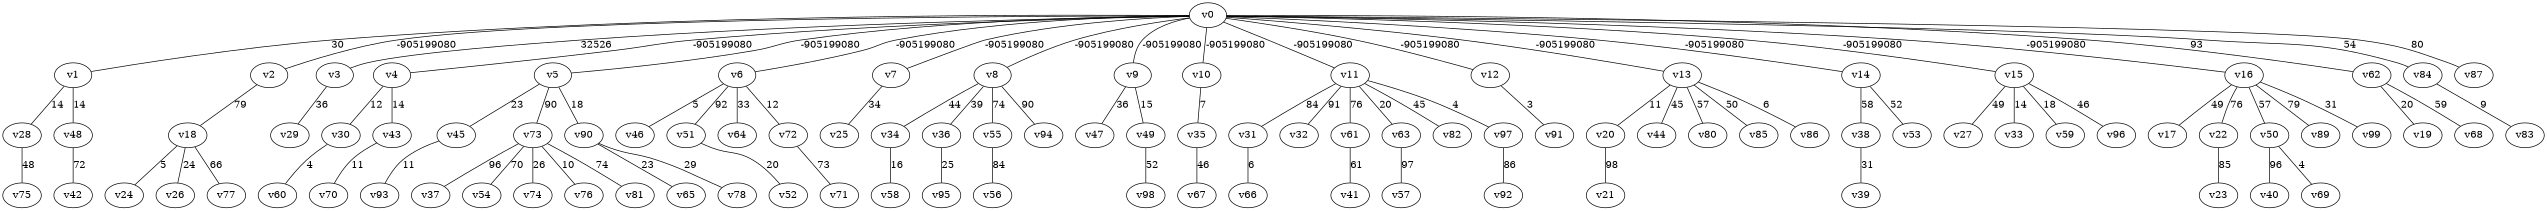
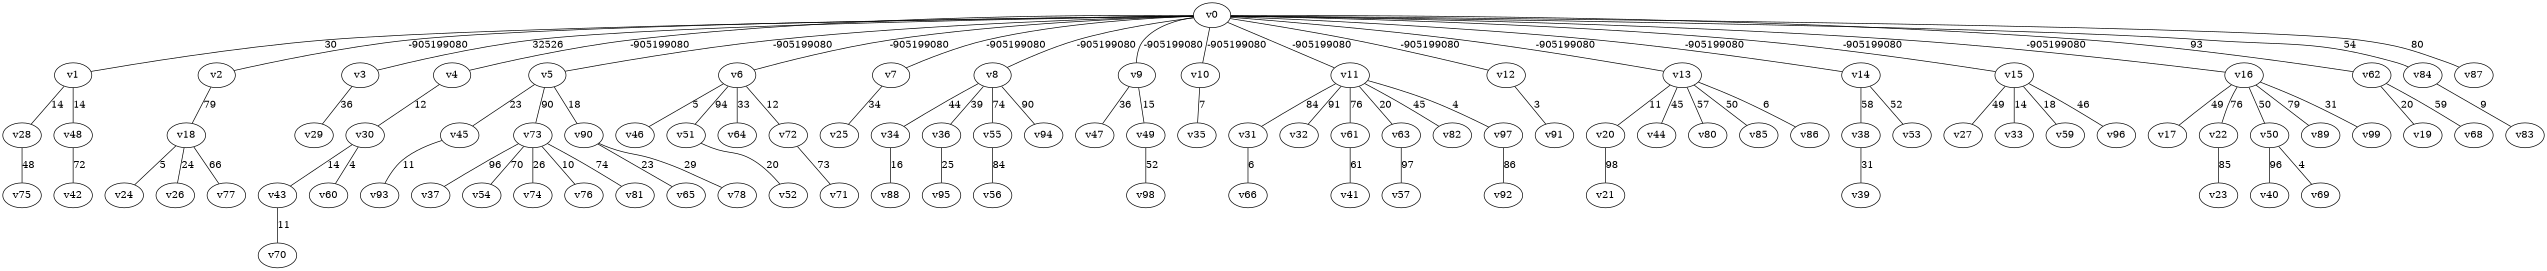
(392, 105) -> (321, 165)
(722, 105) -> (722, 105)
(2265, 105) -> (2265, 105)
(890, 195) -> (890, 195)
(1197, 195) -> none
